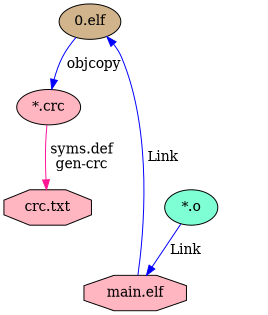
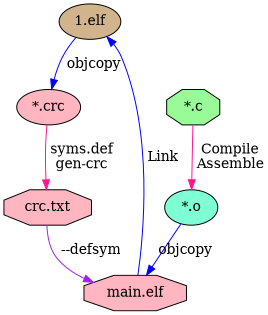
(90, 22) -> (90, 22)
none -> (193, 107)
(183, 250) -> (183, 250)
none -> (57, 258)
